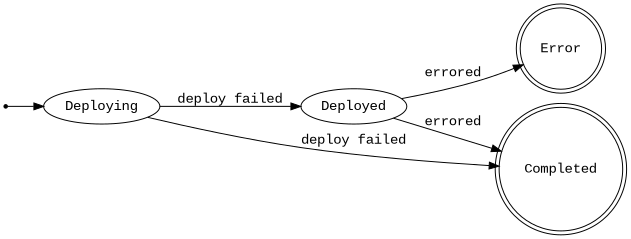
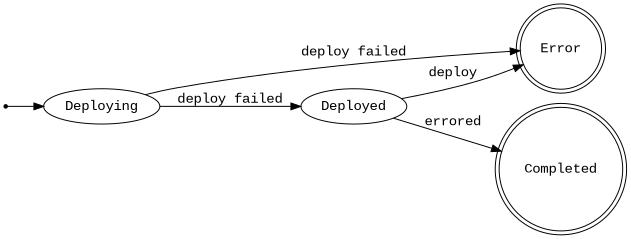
(453, 73) -> (453, 73)
(317, 150) -> (327, 67)
